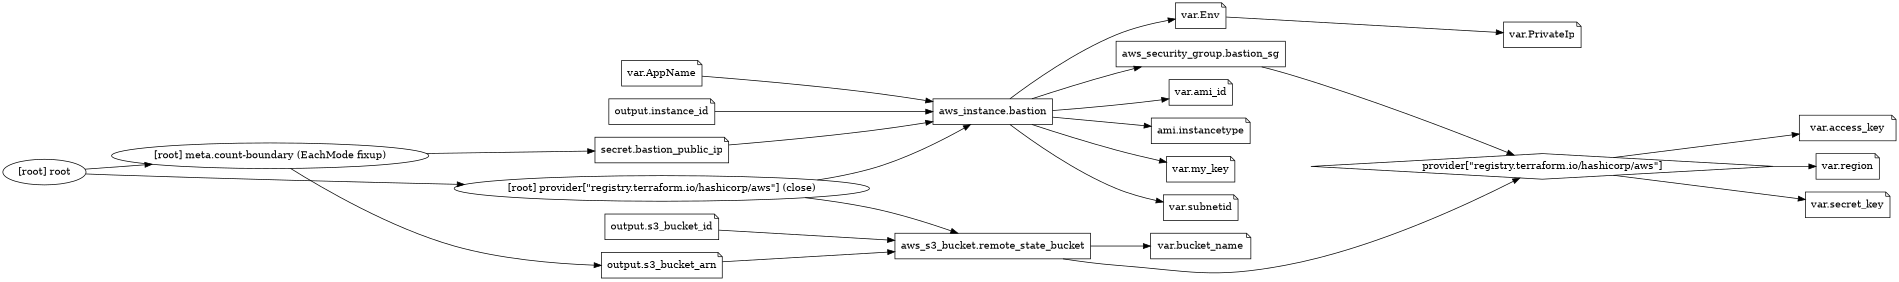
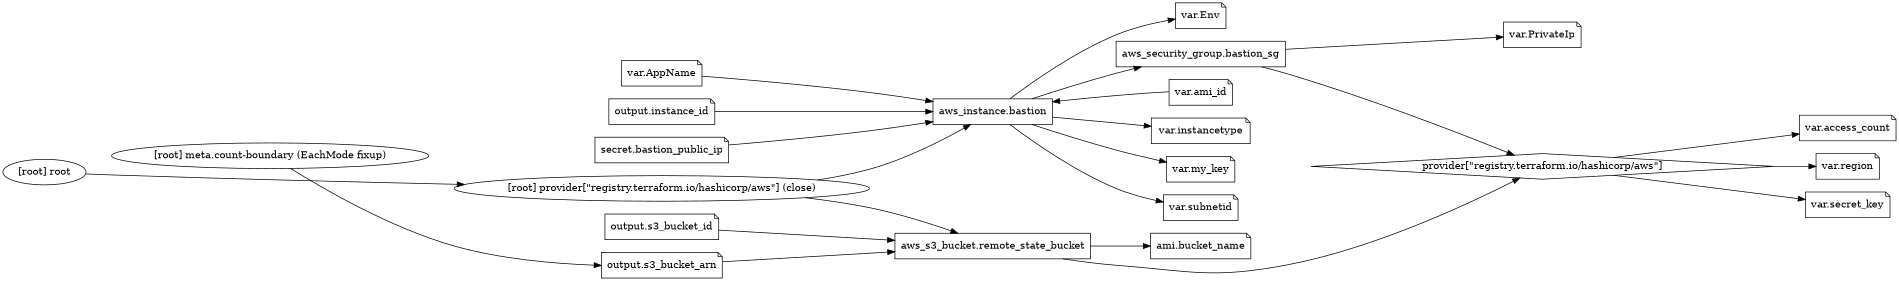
(1361, 25) -> (1391, 43)
(1107, 106) -> (1114, 96)
(1848, 128) -> (1848, 128)
(1201, 131) -> (1201, 131)
(507, 152) -> none
(115, 167) -> none
(1201, 246) -> (1201, 246)
